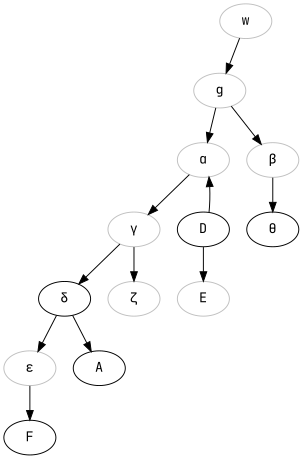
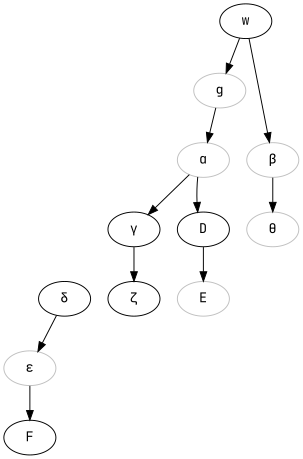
(246, 21) -> (246, 21)
(243, 121) -> (258, 86)
(210, 199) -> (197, 190)
(134, 229) -> (134, 229)
(273, 229) -> (273, 229)
(103, 261) -> none
(134, 299) -> (134, 299)
(99, 368) -> none
